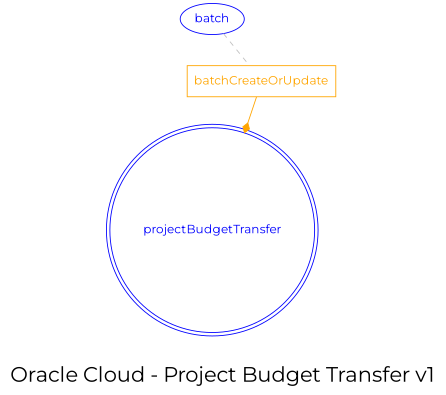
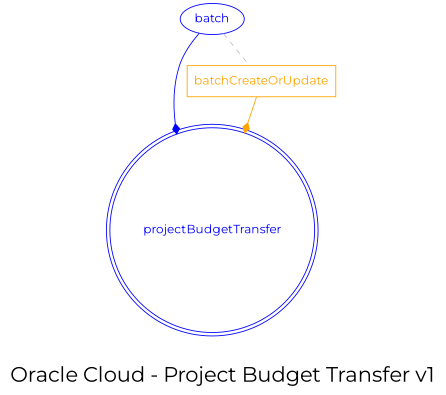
none -> (177, 76)
